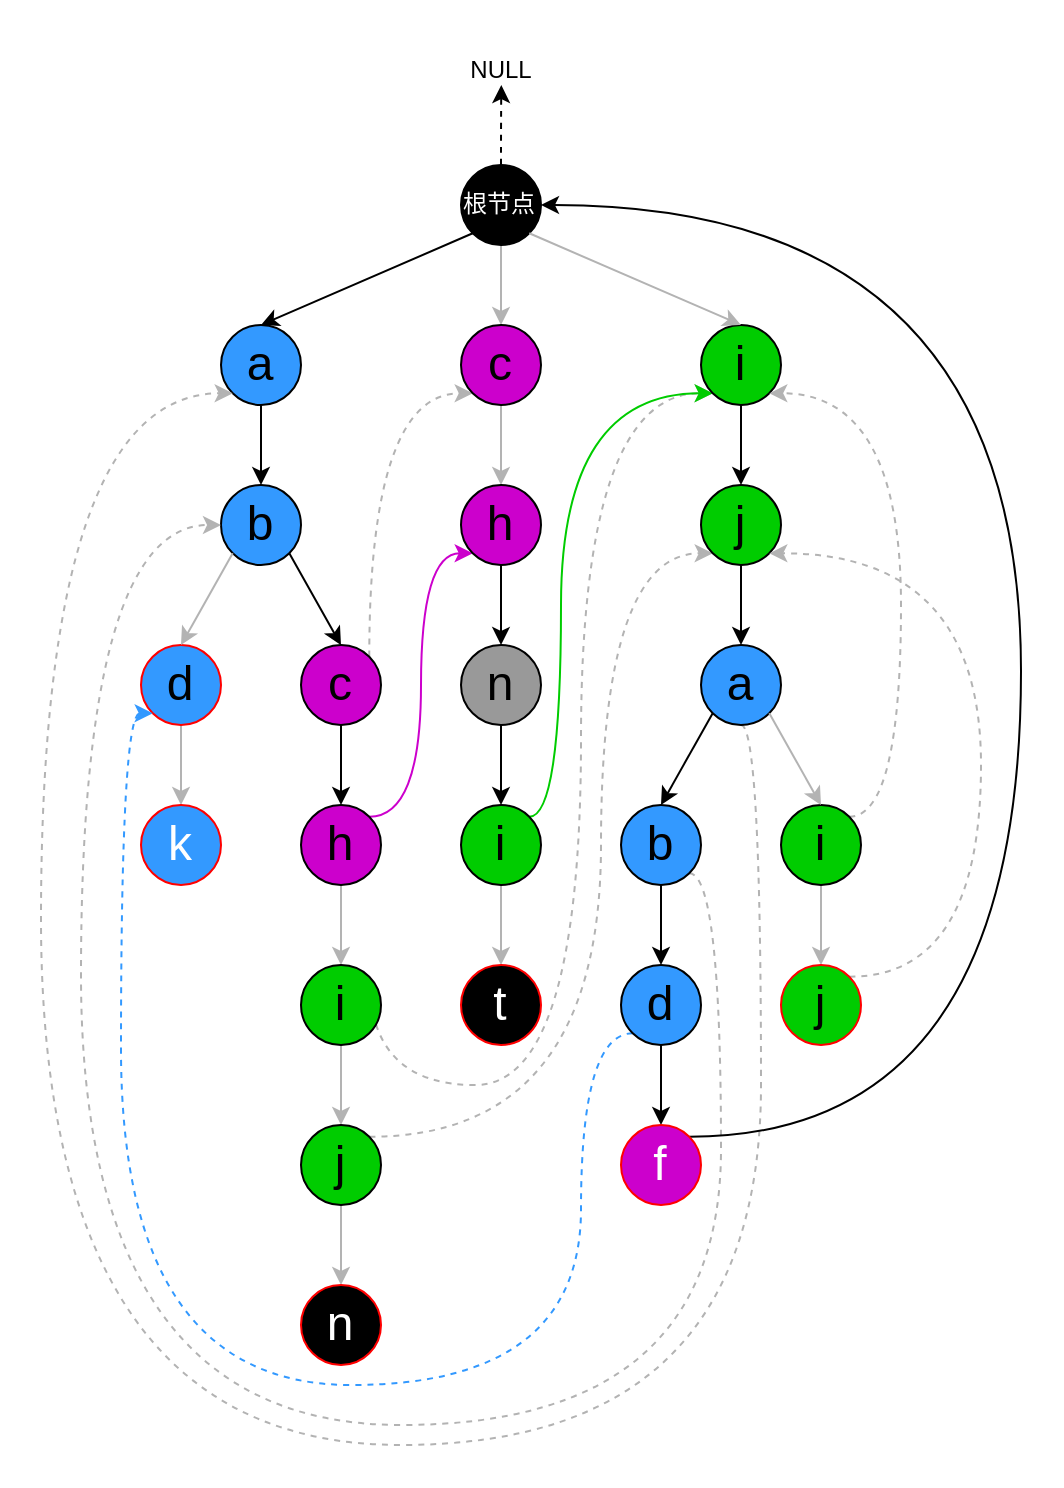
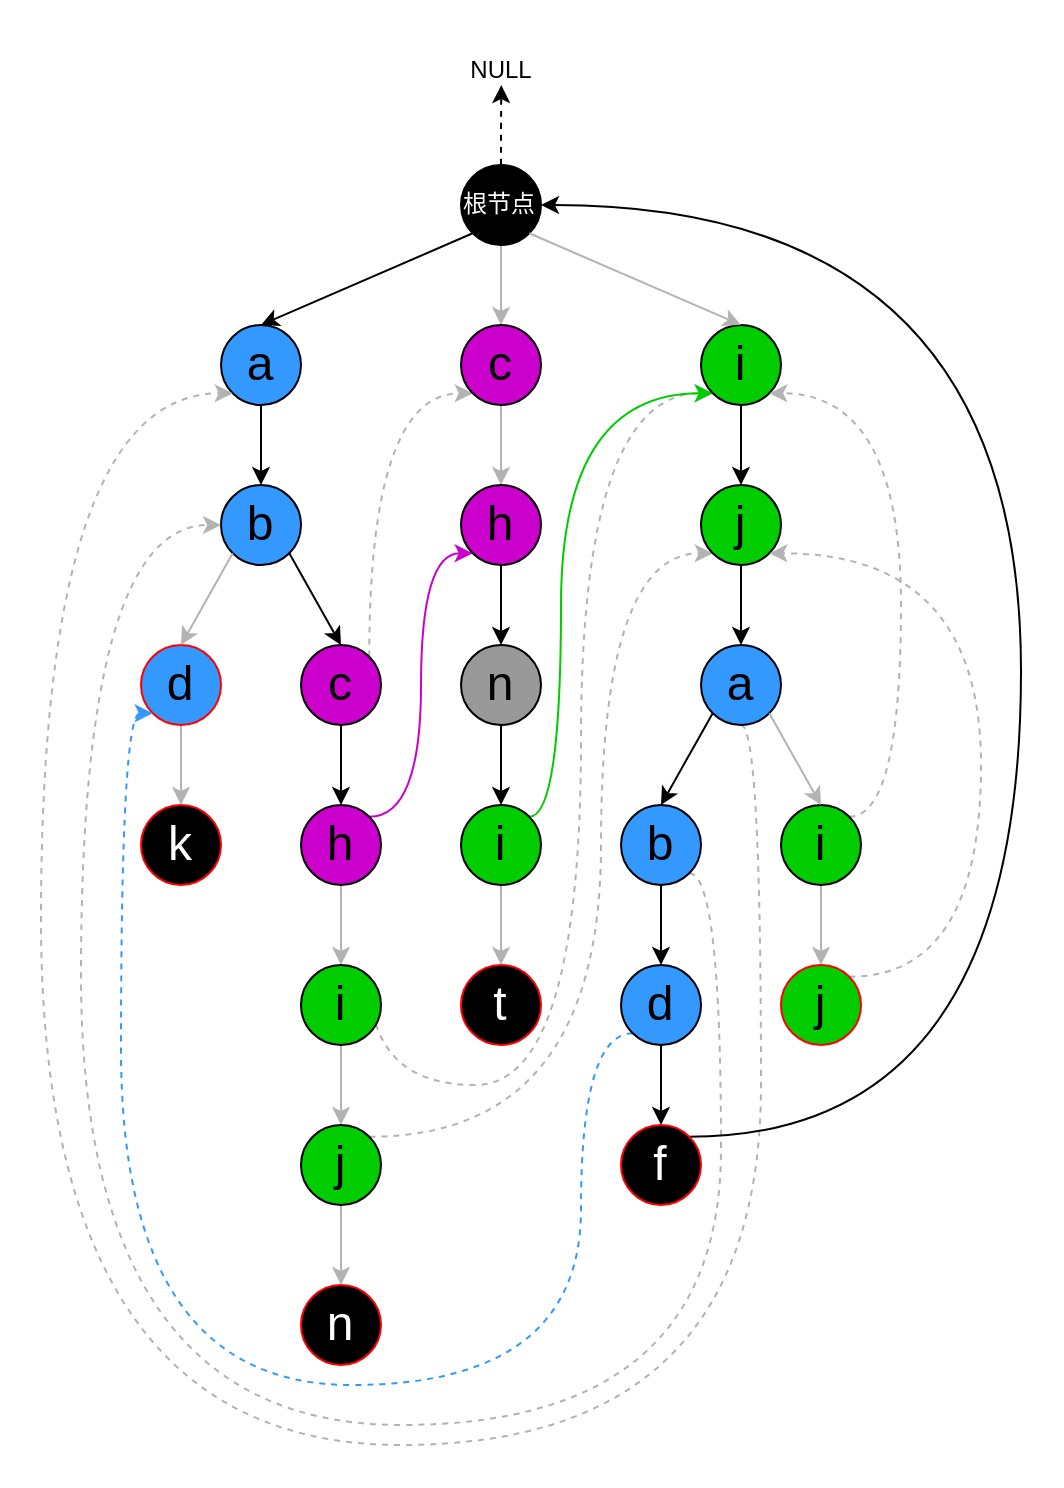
(181, 845) -> (181, 845)
(661, 1165) -> (661, 1165)
